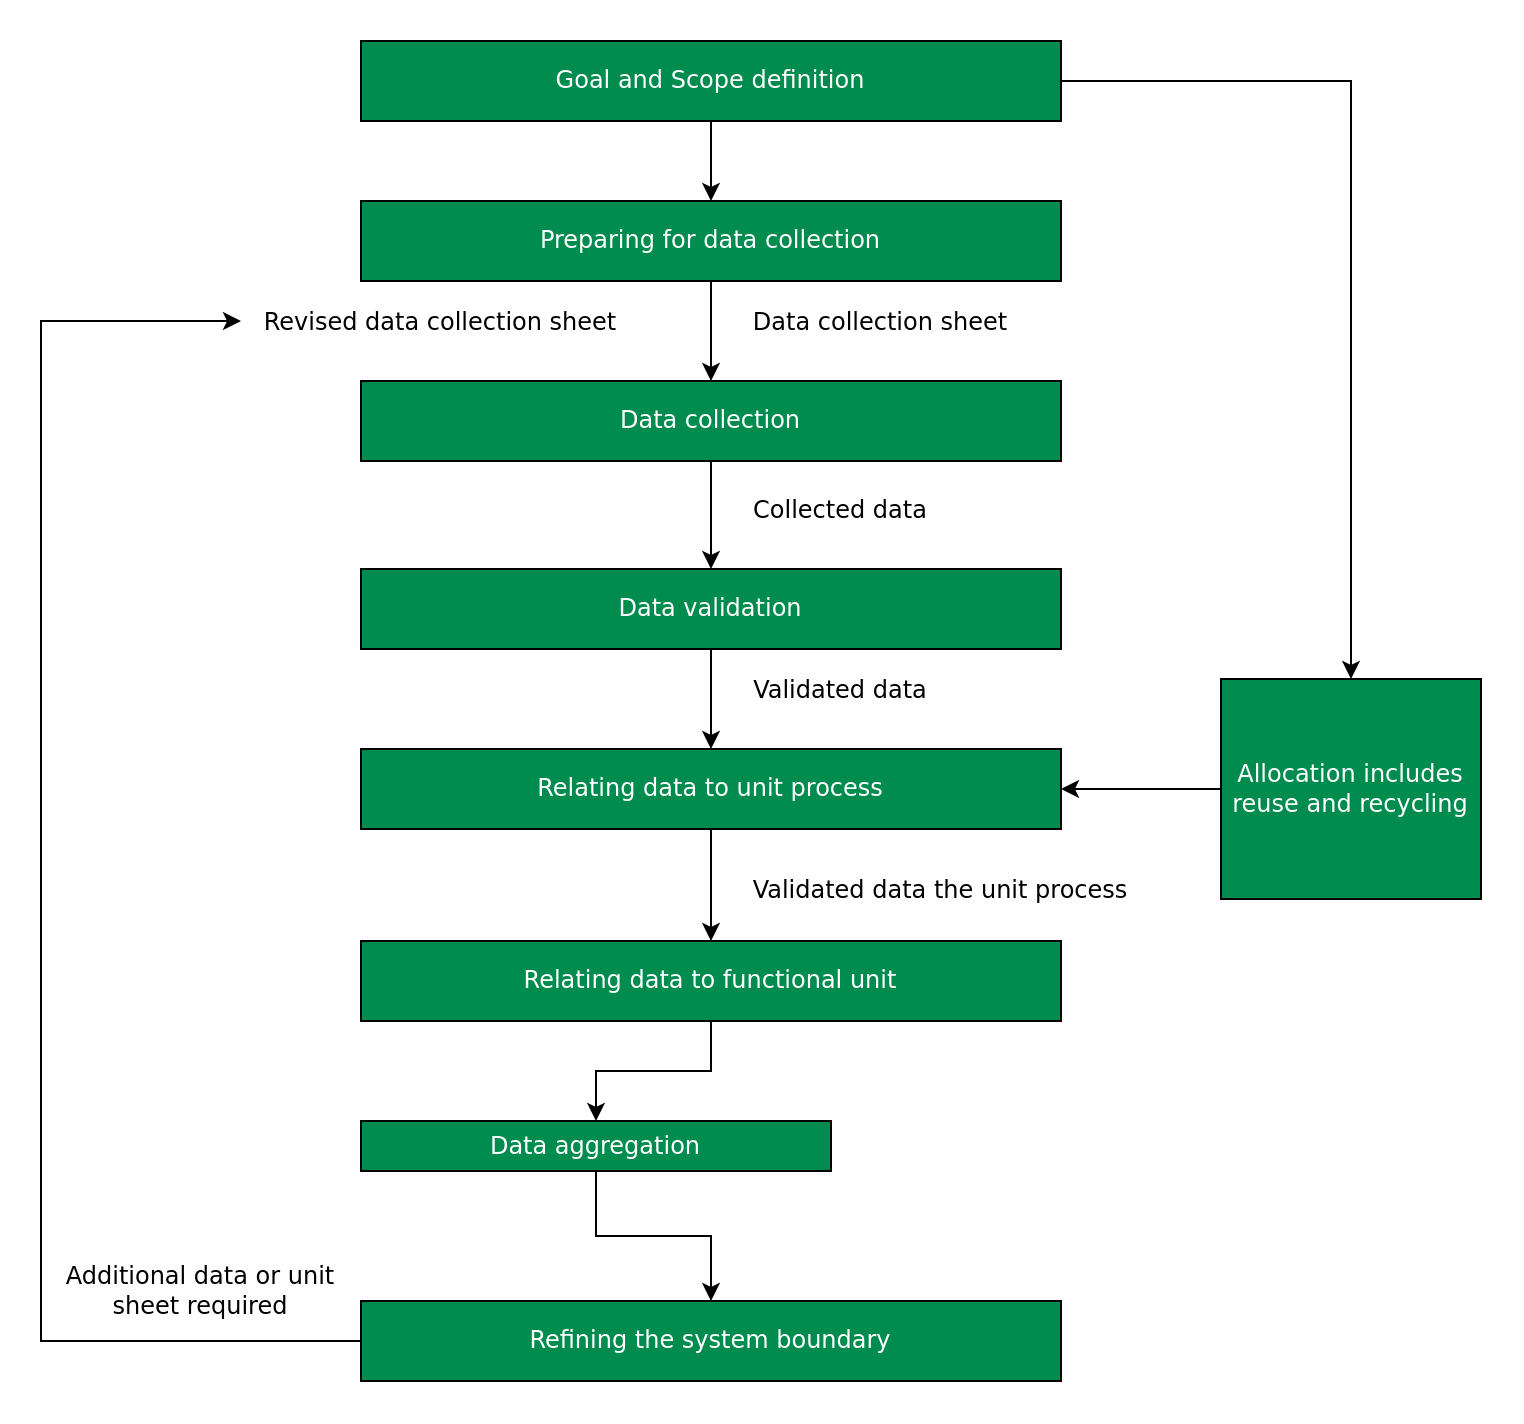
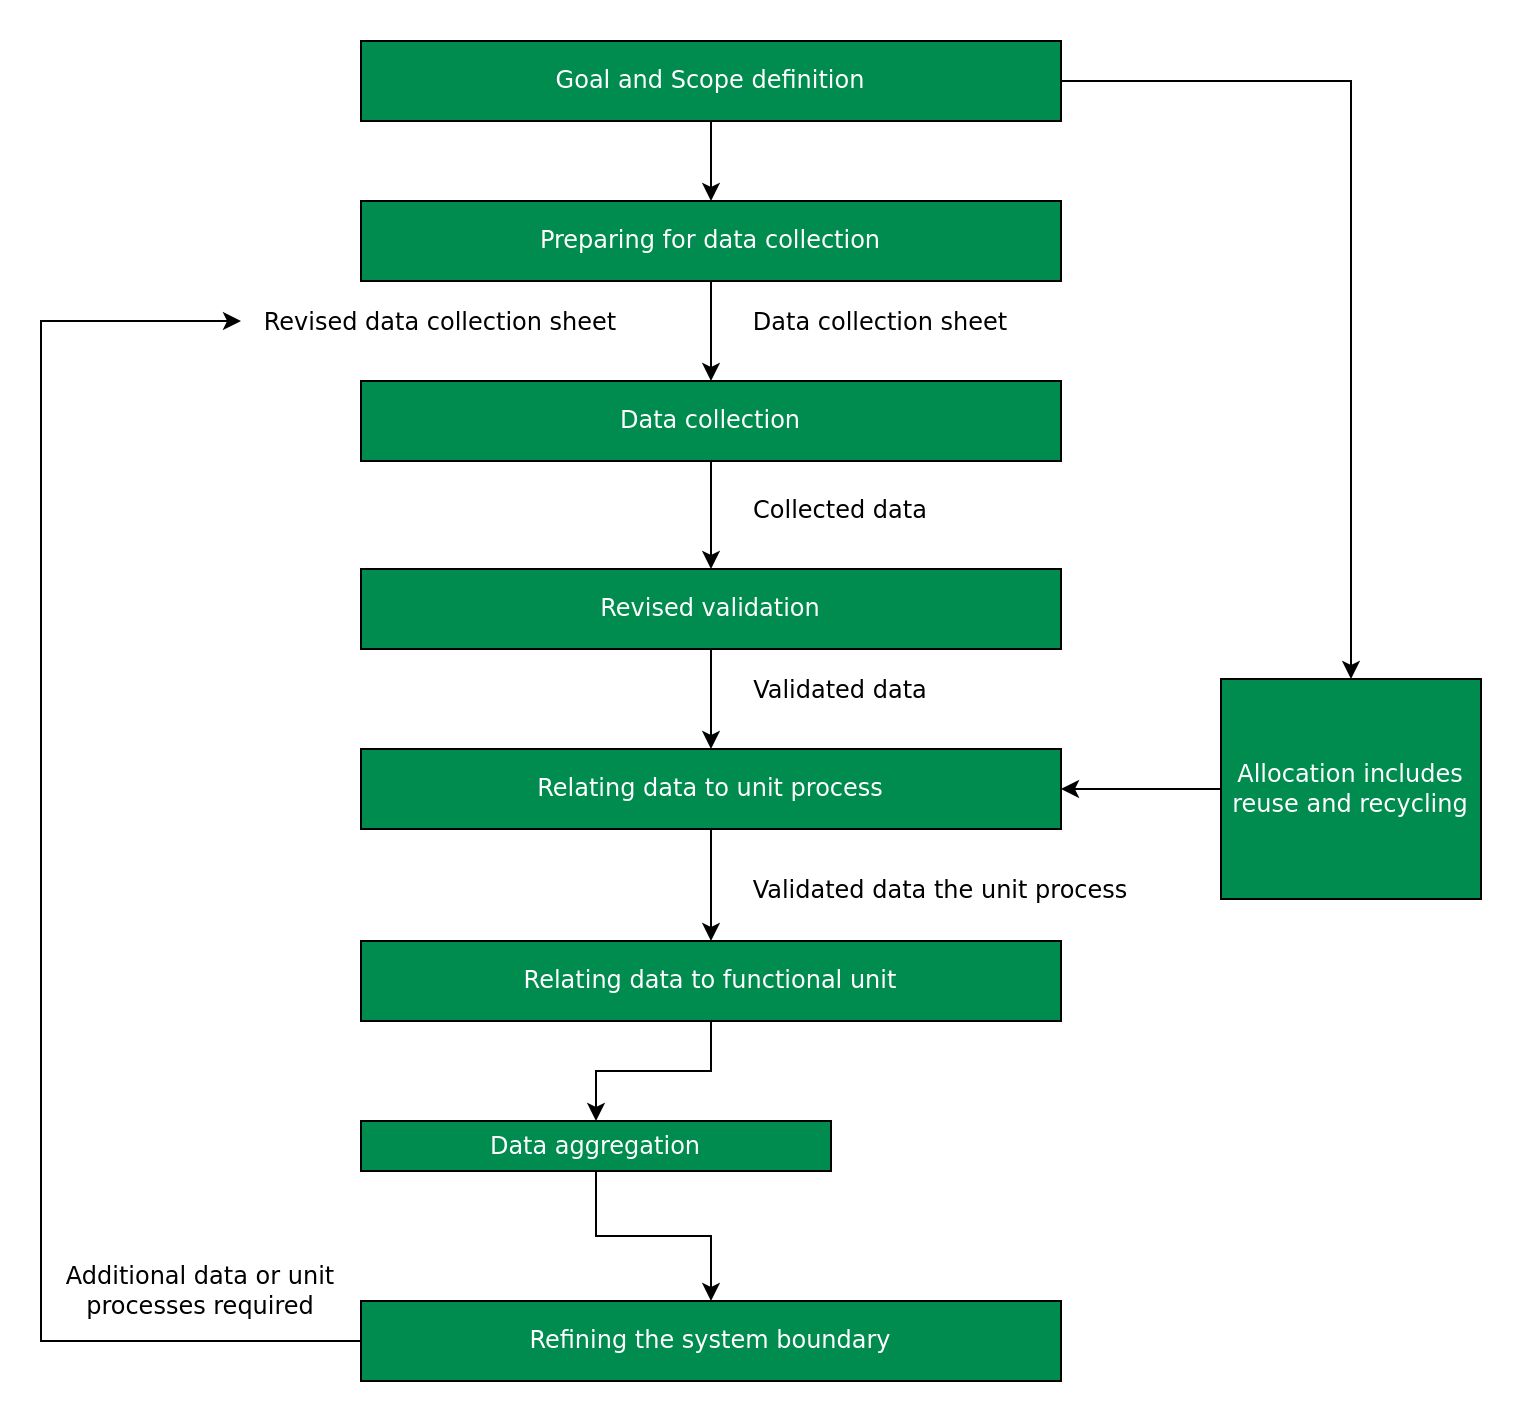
(711, 609) -> (711, 609)
(201, 1291) -> (201, 1291)
